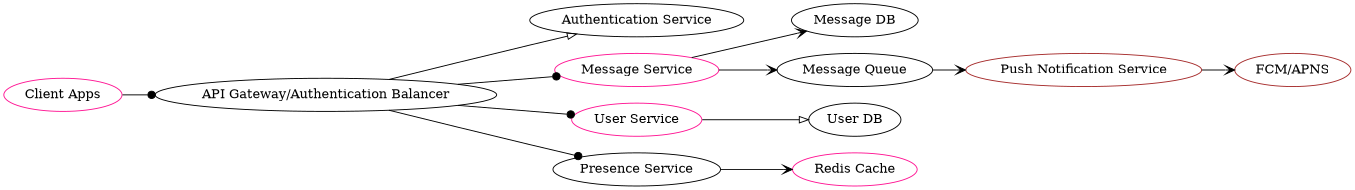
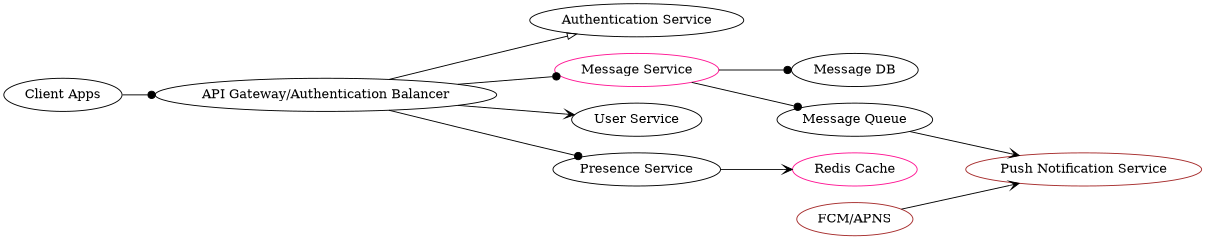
(745, 45) -> (751, 70)
(743, 70) -> (743, 94)
(1214, 70) -> (956, 197)
(63, 95) -> (63, 95)
(512, 110) -> (512, 110)
(637, 120) -> (637, 120)
(855, 120) -> none
